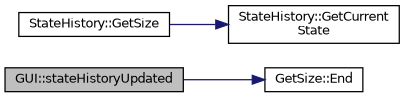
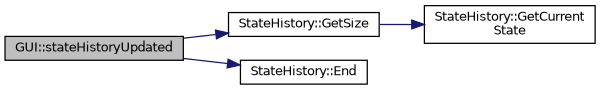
none -> (200, 36)
(314, 80) -> (304, 72)
